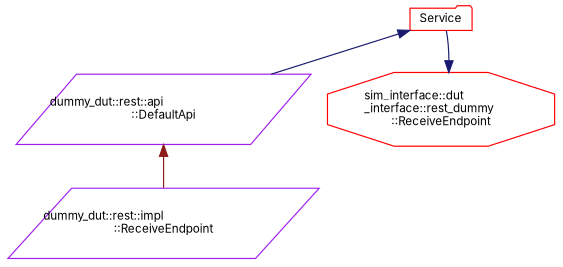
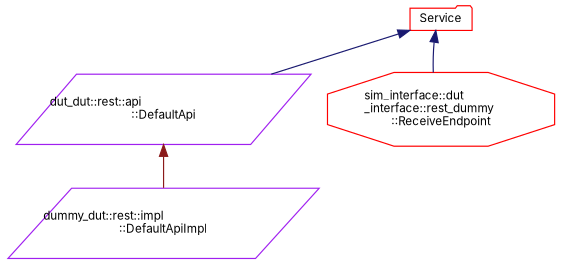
(448, 46) -> (433, 57)
(164, 109) -> (164, 109)
(164, 223) -> (164, 223)
